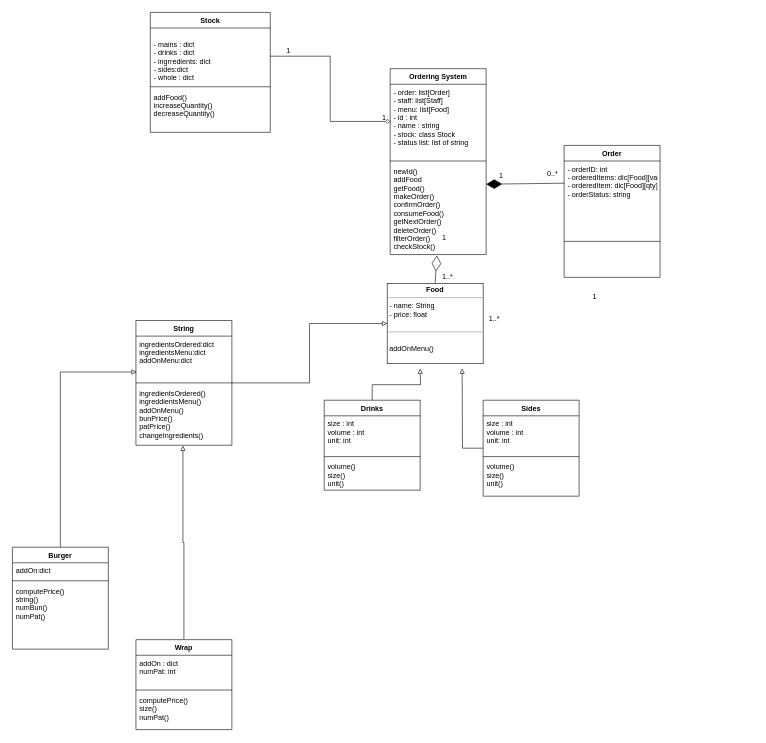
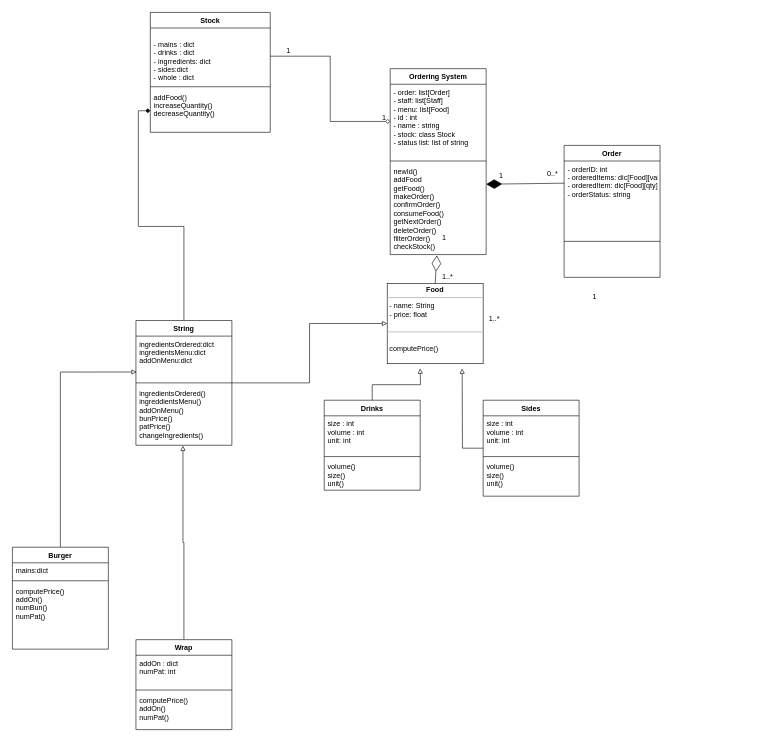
none -> (160, 227)
(412, 301) -> (415, 301)
(34, 571) -> (33, 571)
(43, 592) -> (43, 592)
(166, 701) -> (166, 701)
